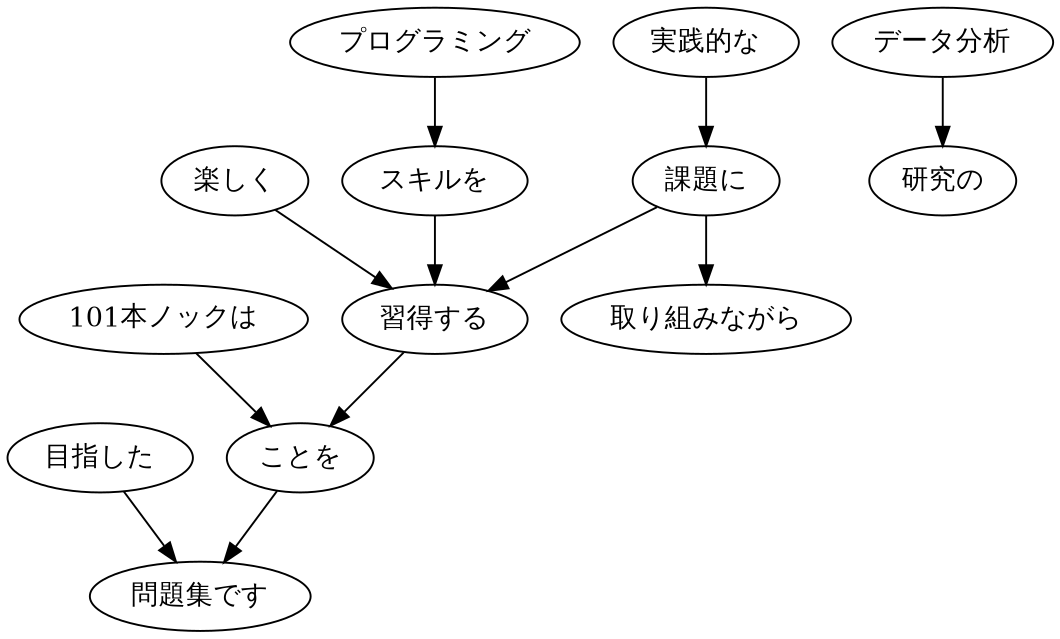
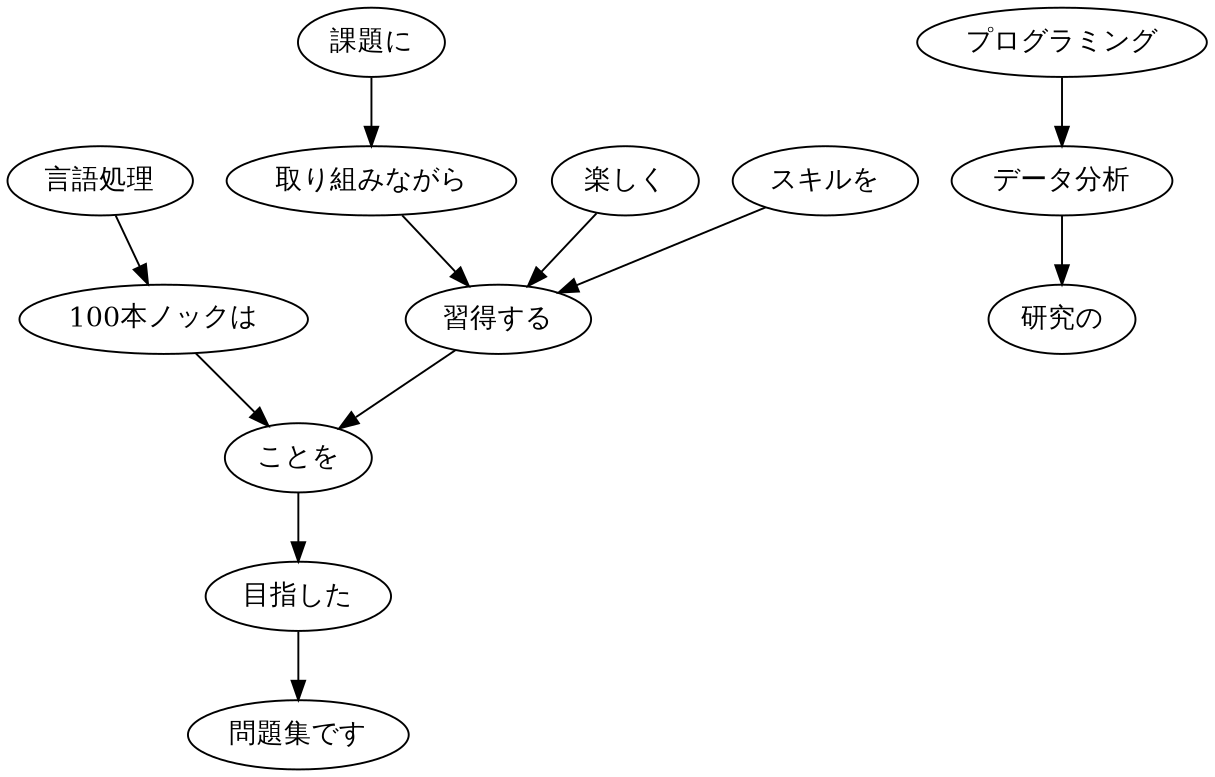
(706, 42) -> none
(435, 102) -> (1062, 102)
none -> (100, 181)
(581, 245) -> (429, 244)
(164, 319) -> (164, 319)
(256, 519) -> (298, 518)
